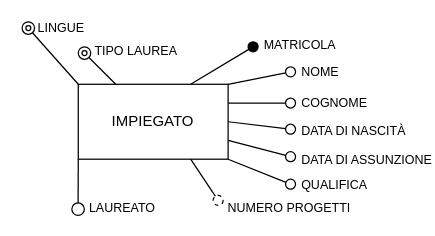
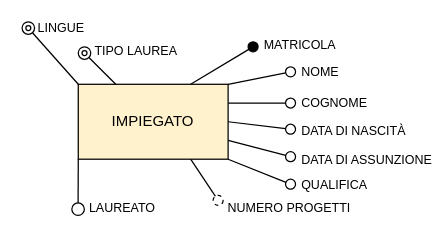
(153, 122) -> (153, 122)
